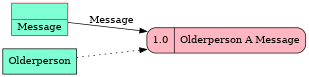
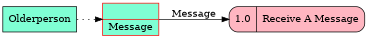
(240, 40) -> (311, 19)
(108, 54) -> (86, 19)
